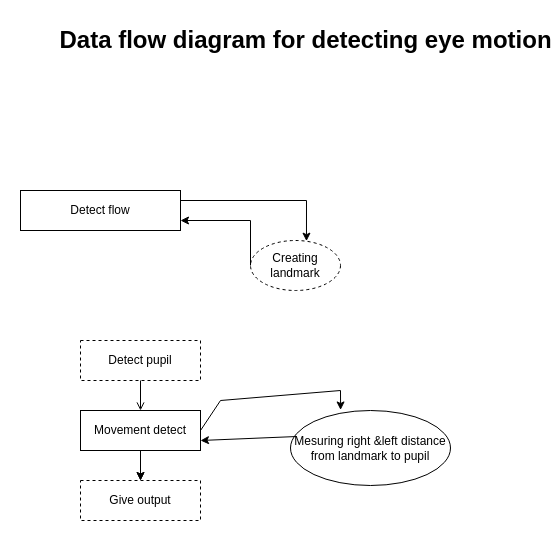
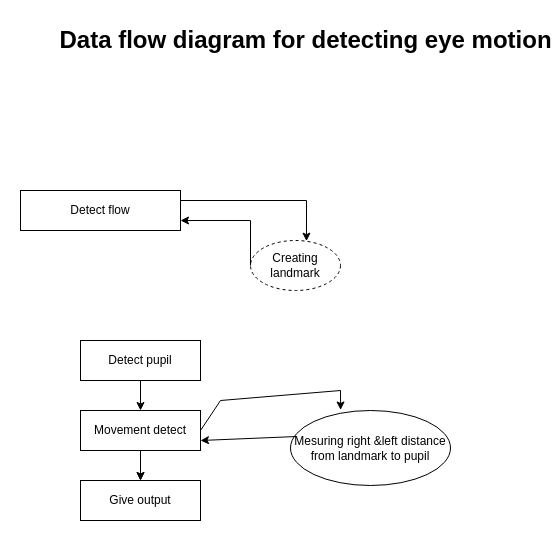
(141, 361) -> (141, 361)
(141, 404) -> (141, 402)
(141, 501) -> (141, 501)
